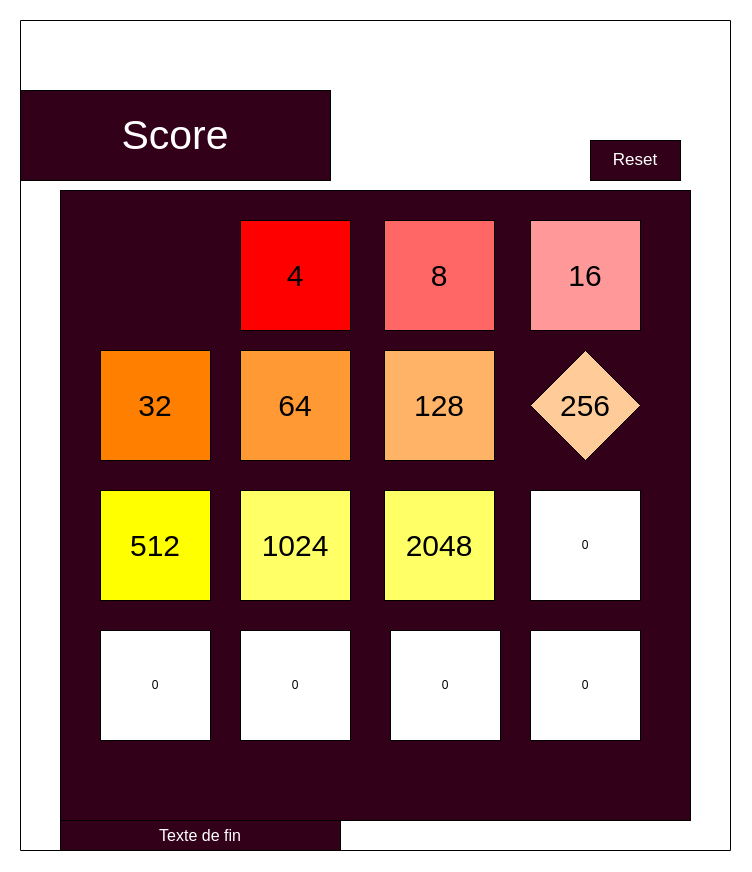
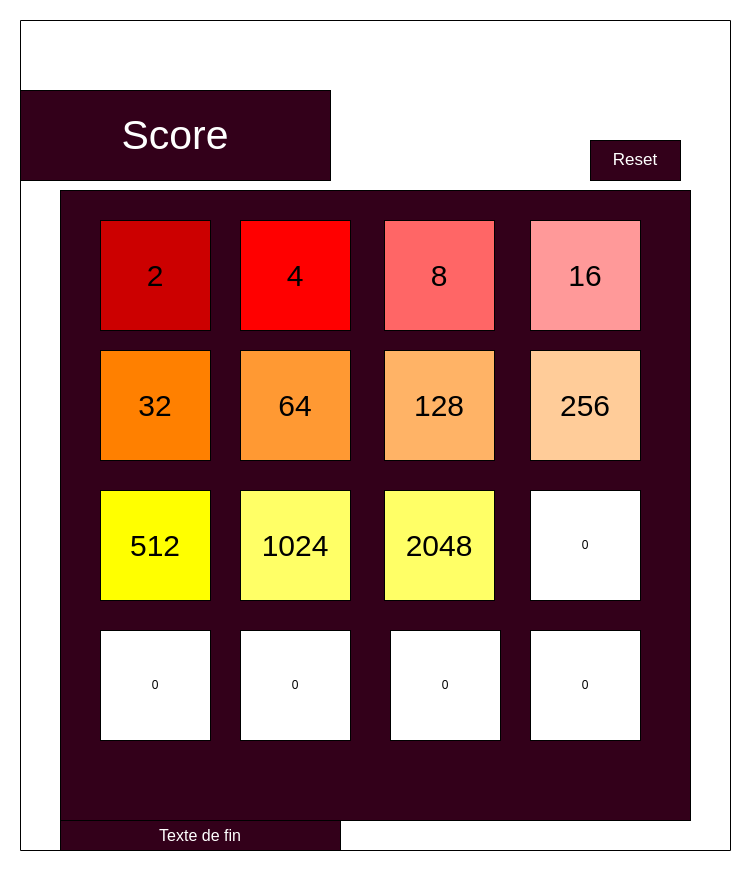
none -> (156, 276)
(586, 406) -> (586, 406)
